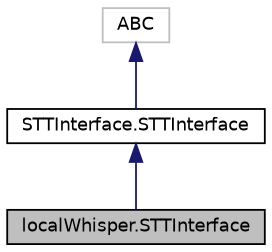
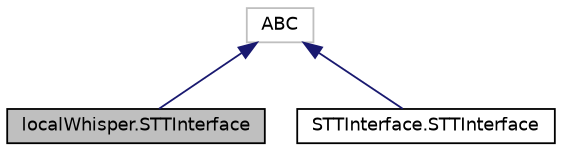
(136, 186) -> (200, 81)
